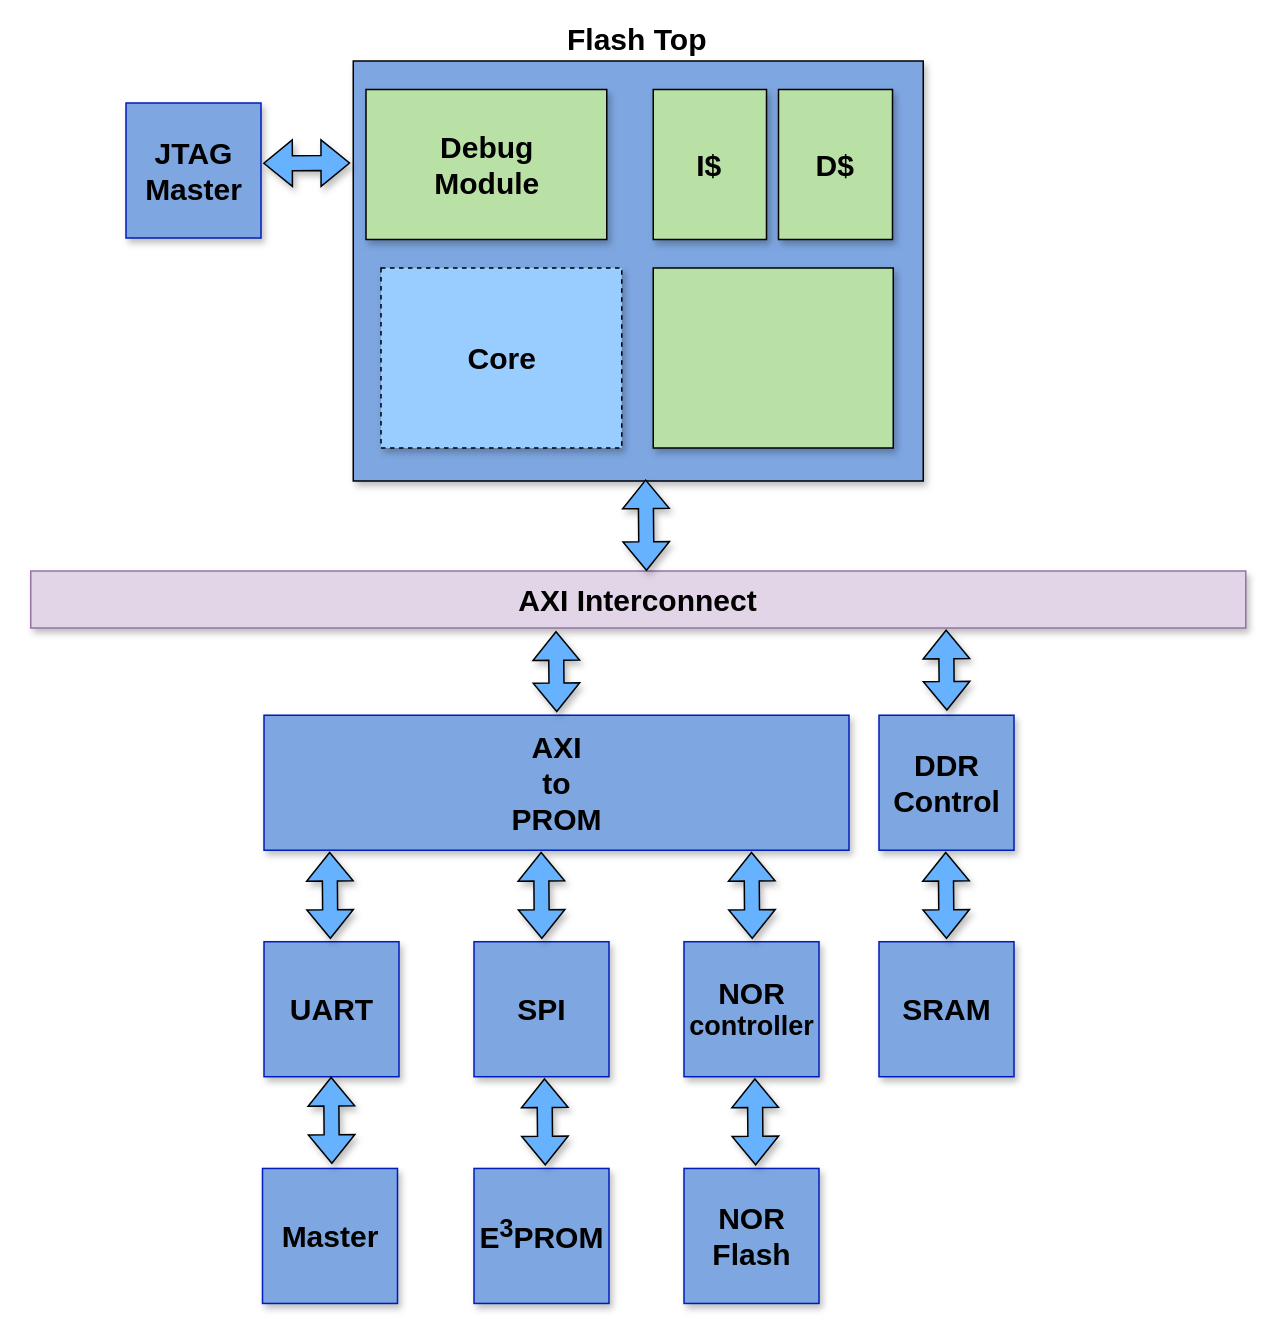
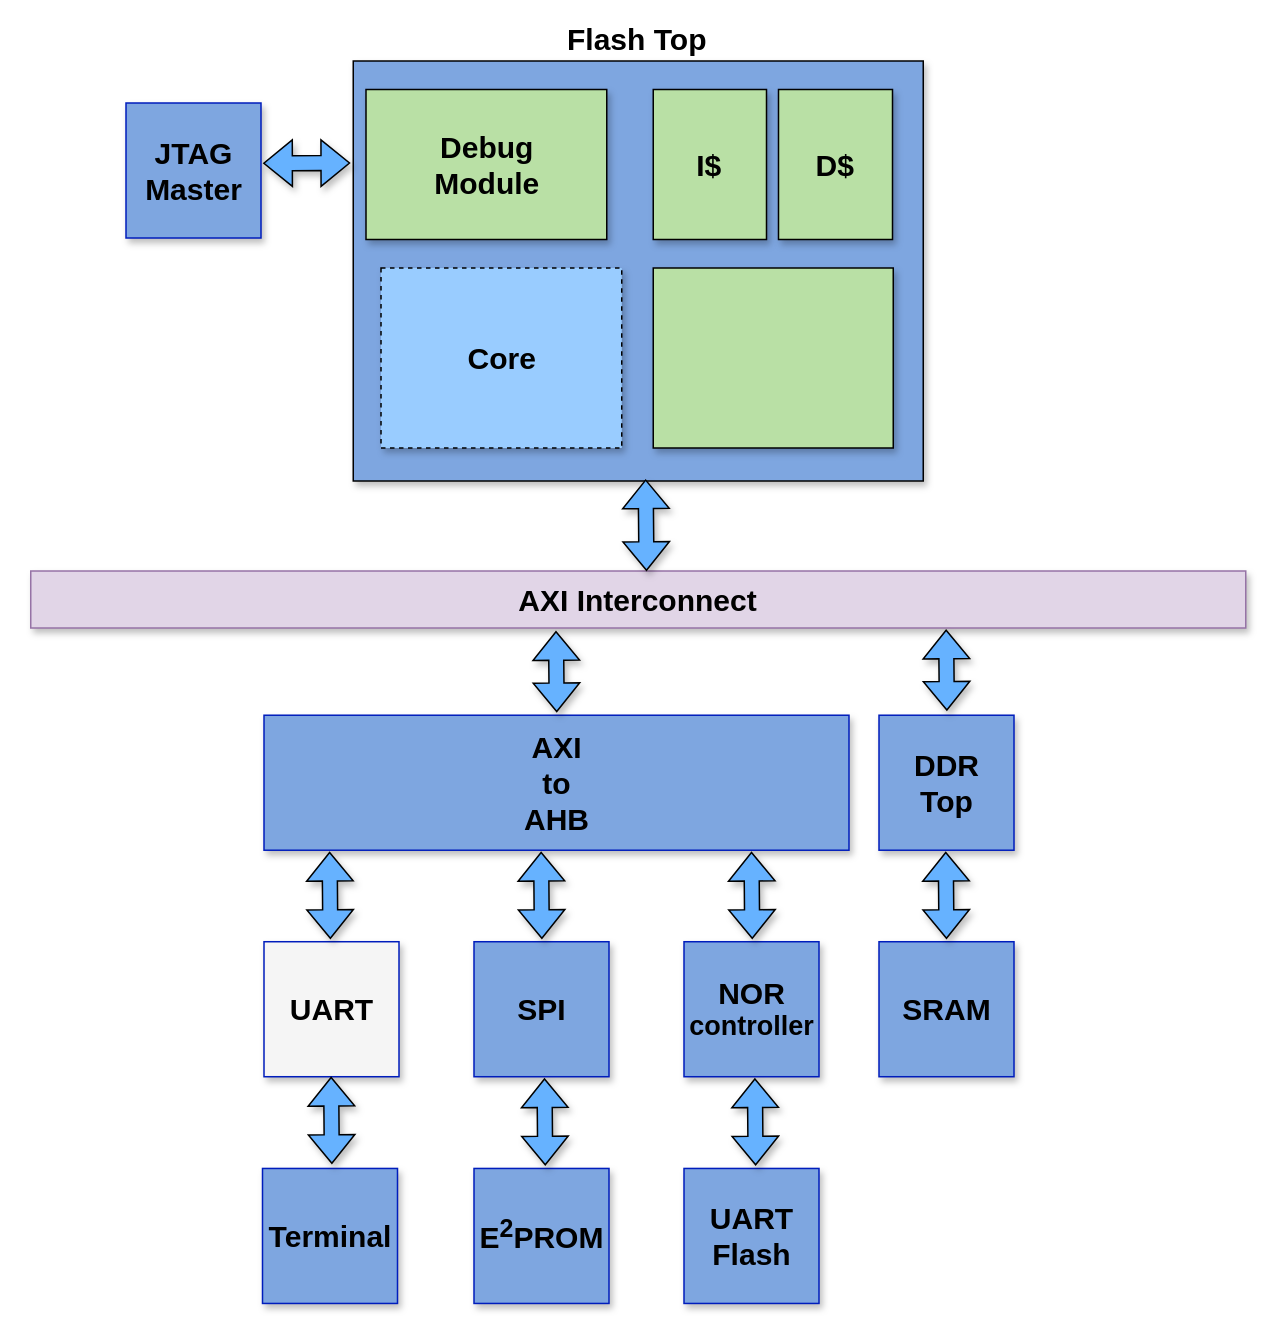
(557, 782) -> (557, 782)
(947, 782) -> (947, 782)
(332, 1009) -> (332, 1009)
(331, 1235) -> (331, 1235)
(542, 1235) -> (542, 1235)
(752, 1235) -> (752, 1235)
